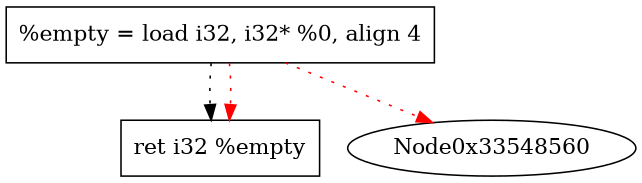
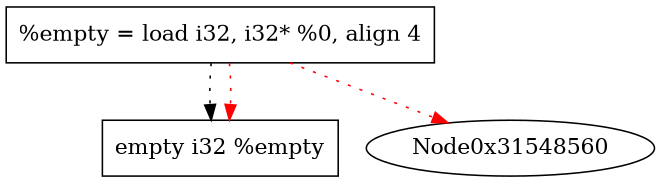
(220, 148) -> (220, 148)
(492, 148) -> (510, 148)
